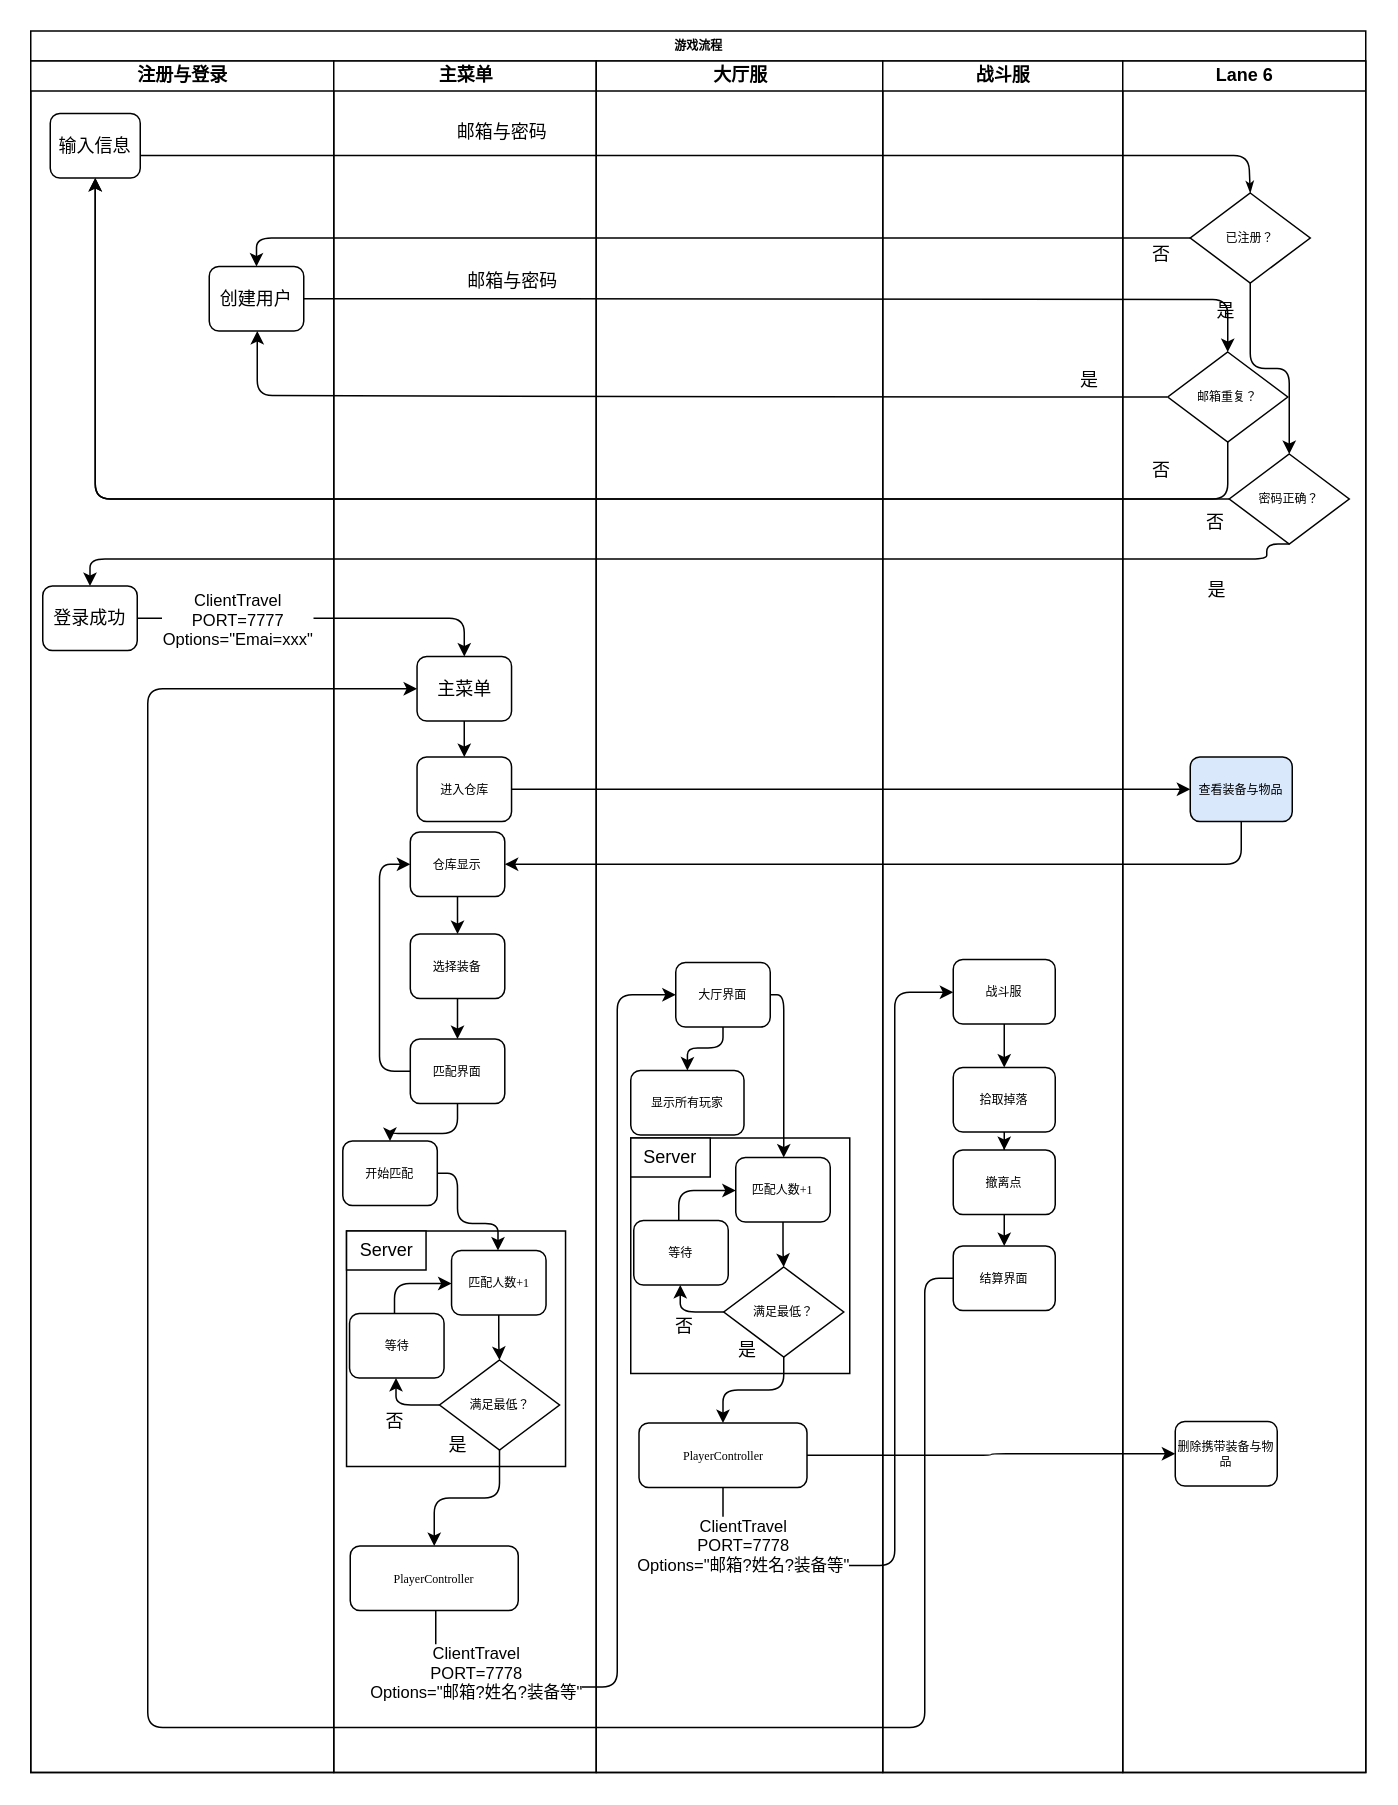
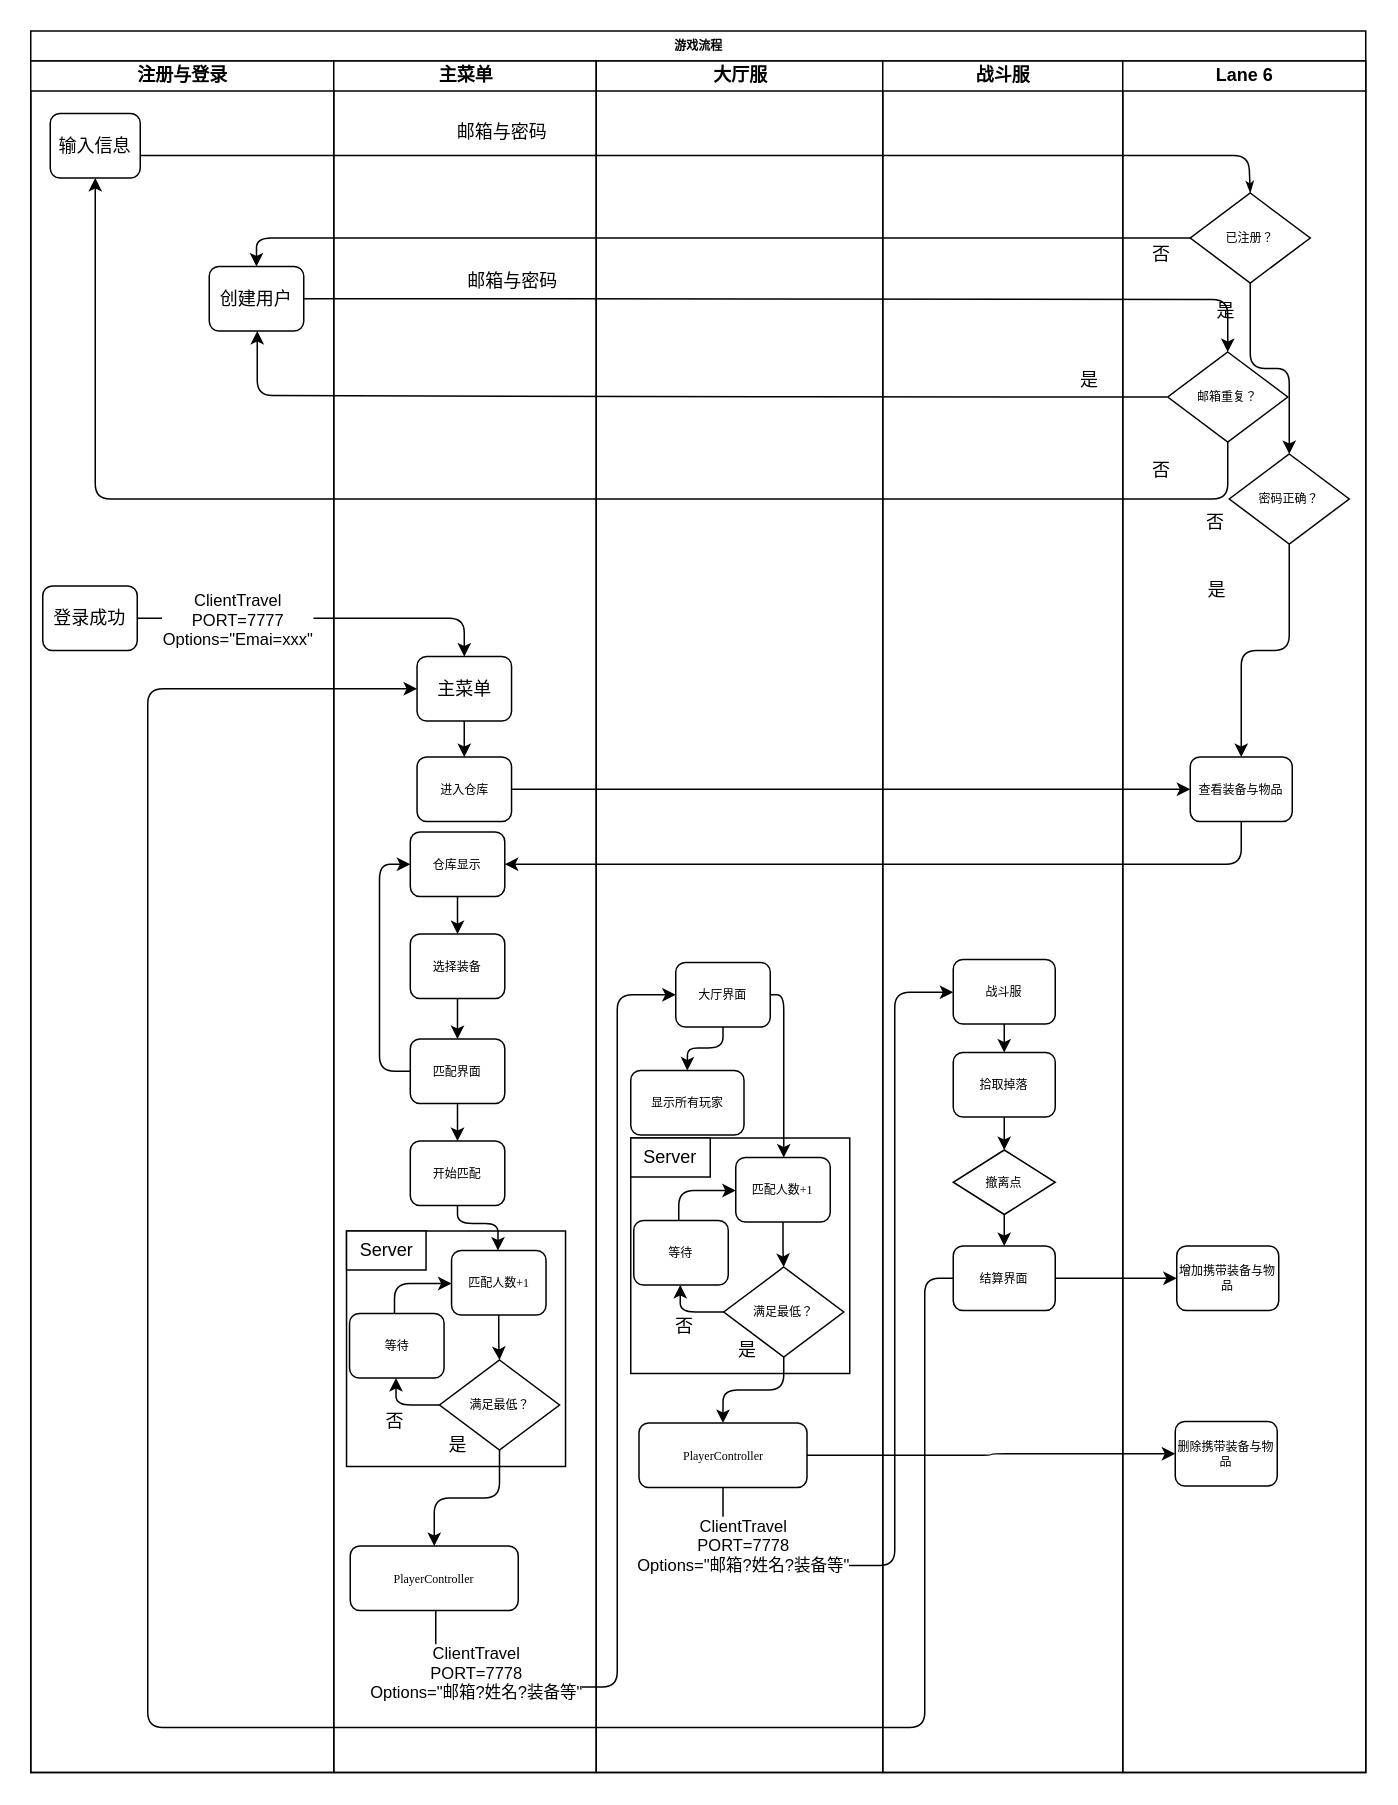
(1225, 499) -> (1270, 650)
(685, 559) -> none
(1241, 789) -> (1241, 789)
(1004, 1100) -> (1004, 1085)
(390, 1173) -> (458, 1173)
(1004, 1182) -> (1004, 1182)
none -> (1111, 1278)
none -> (1228, 1278)
